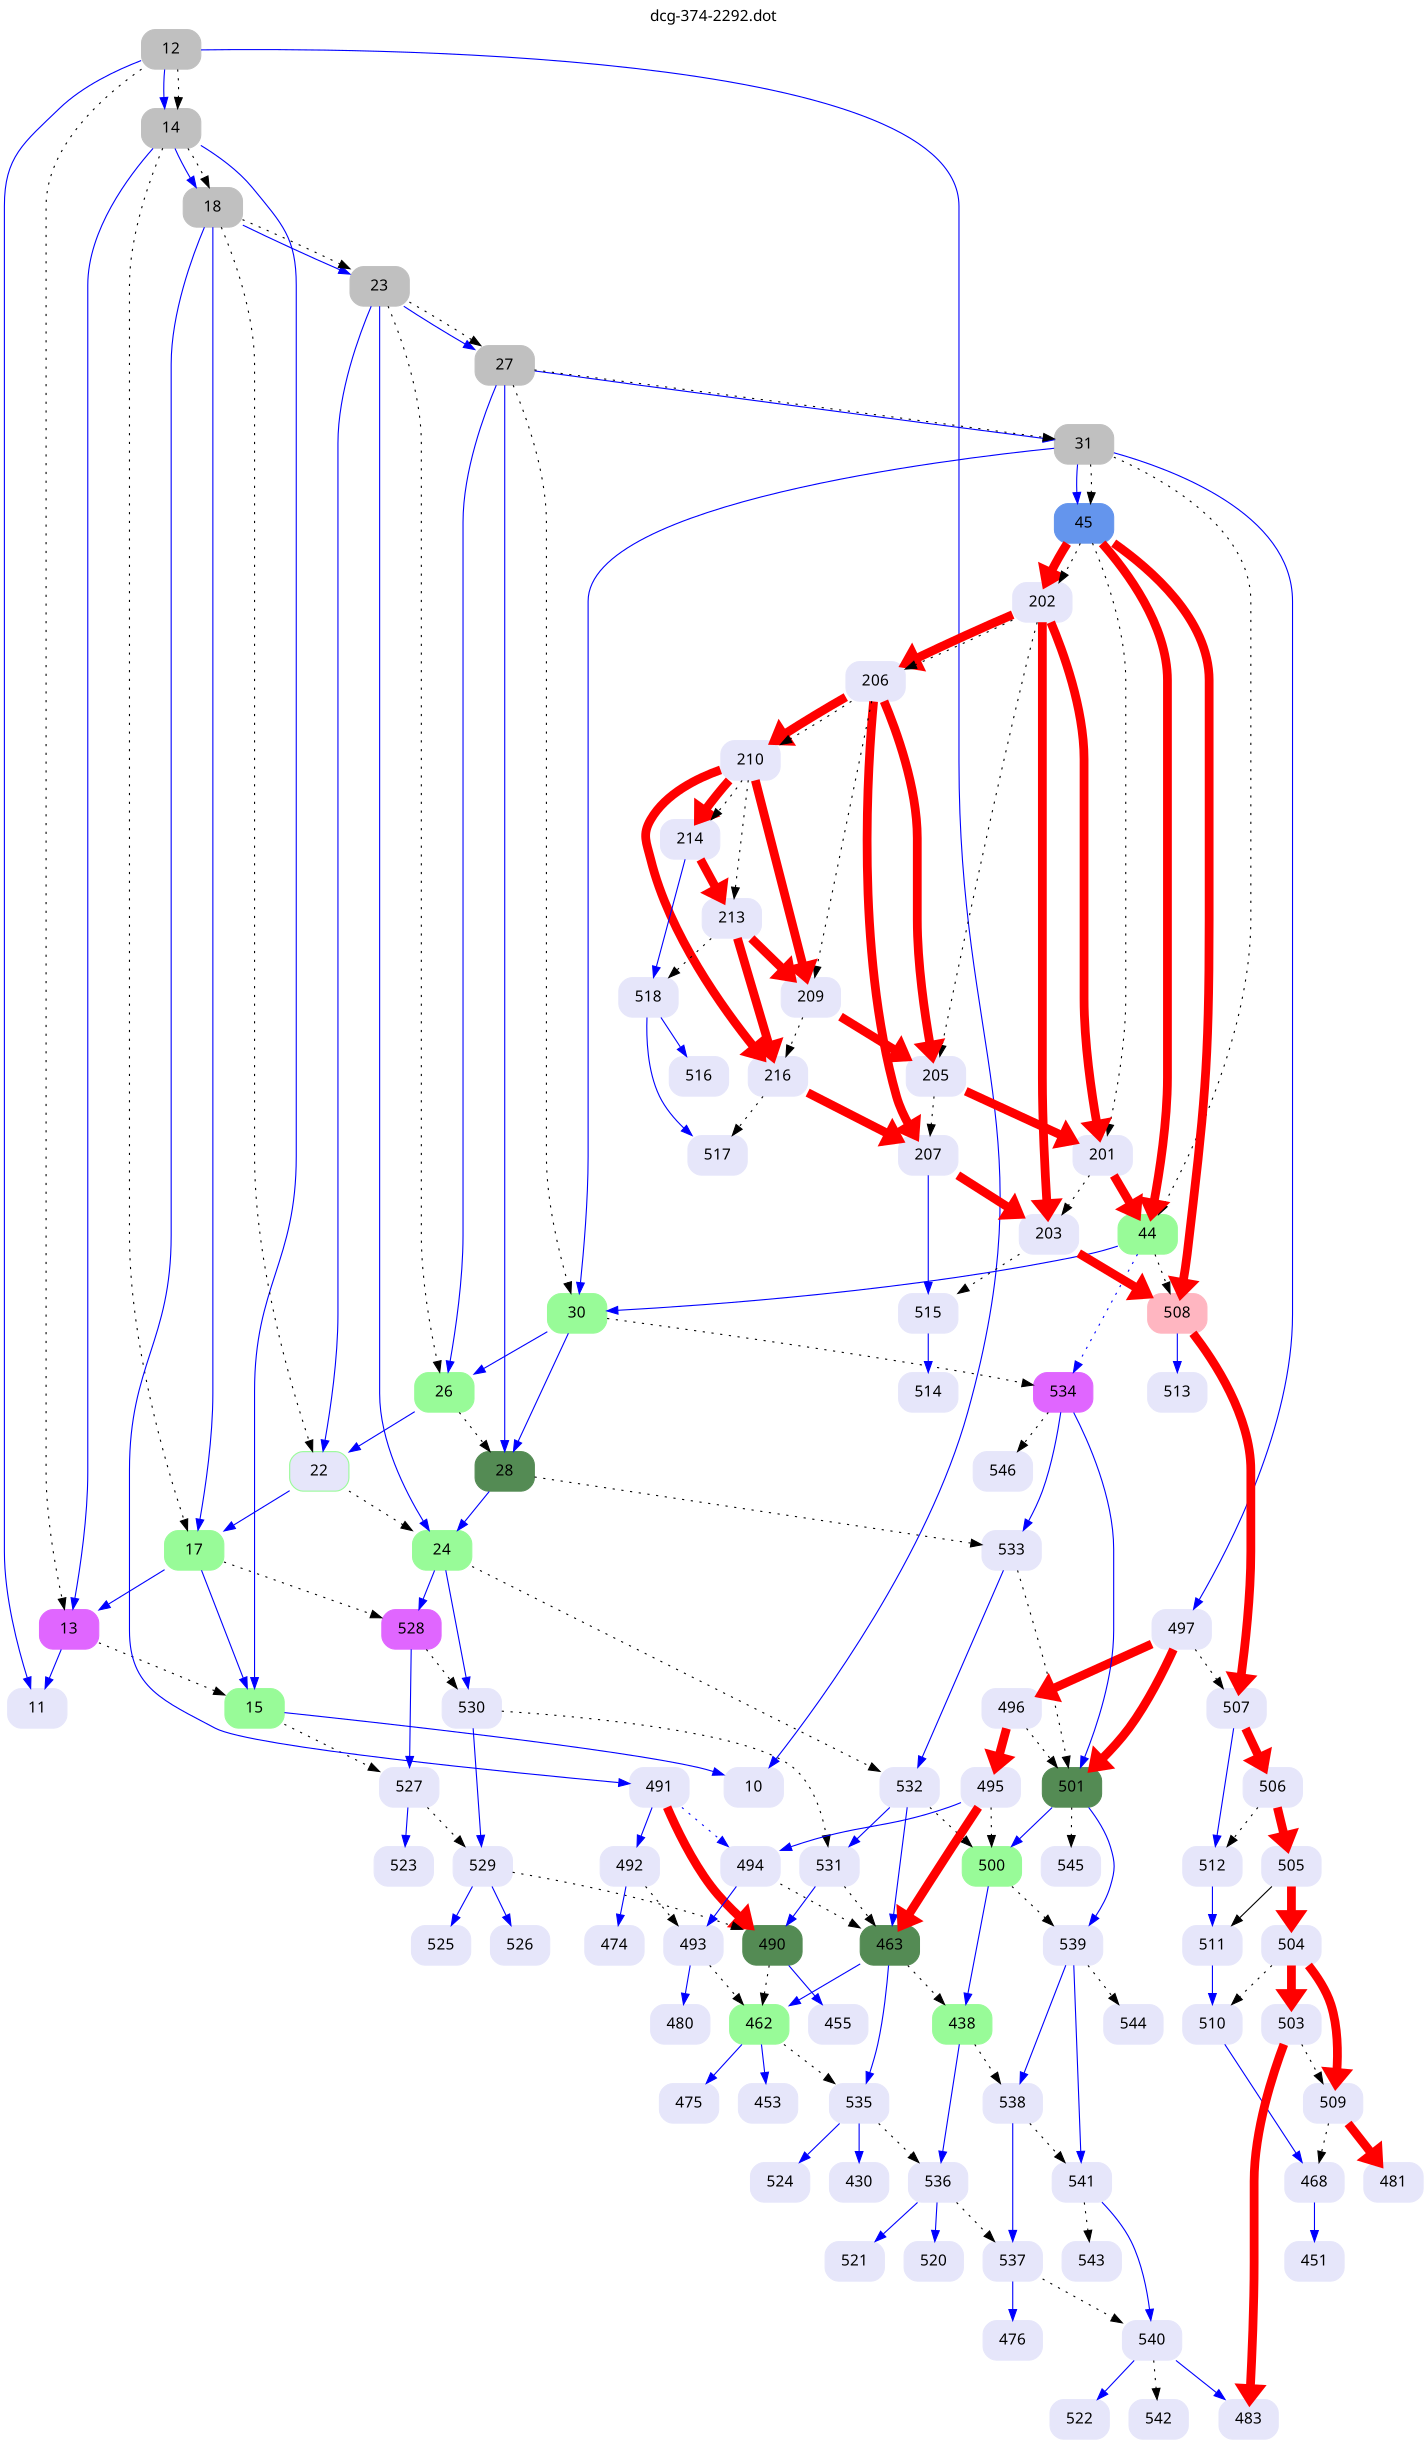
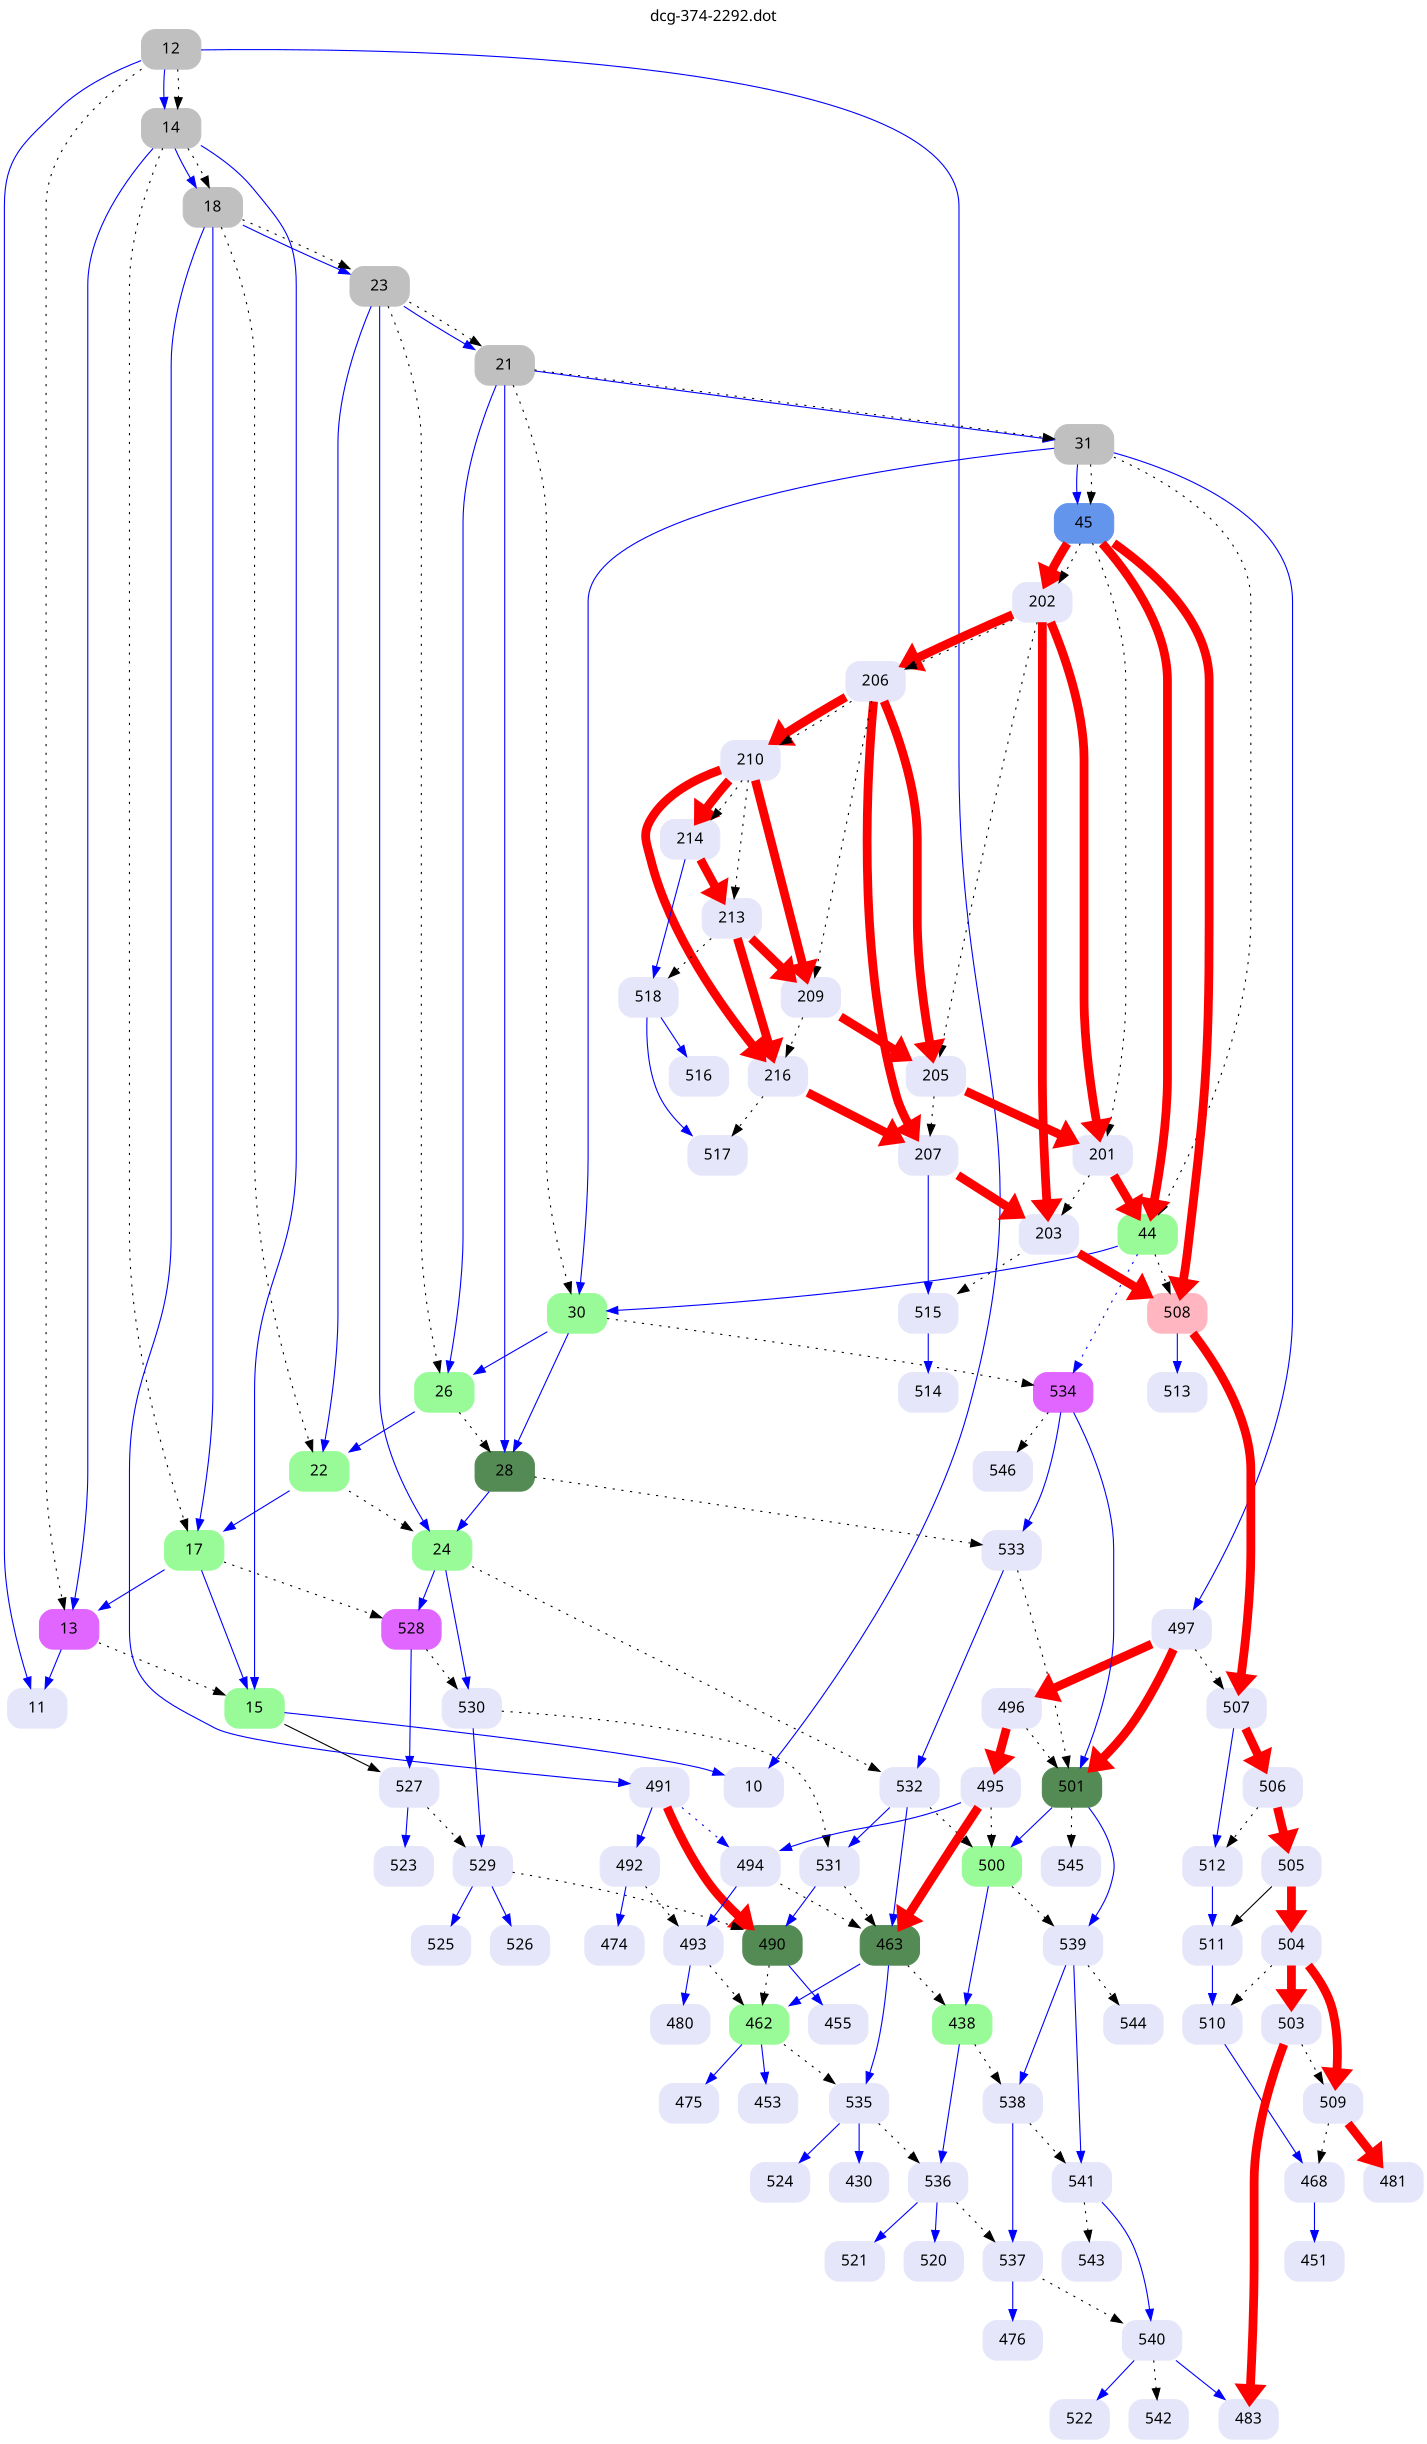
(505, 365) -> (505, 365)
(319, 1471) -> (319, 1471)
(321, 1742) -> (321, 1742)
